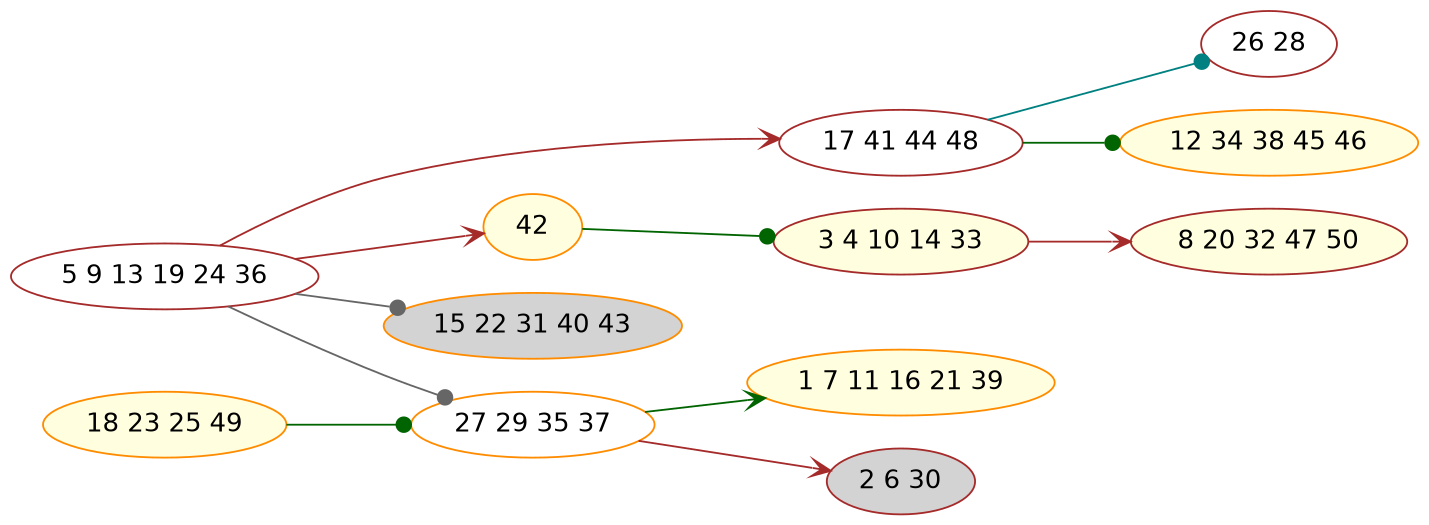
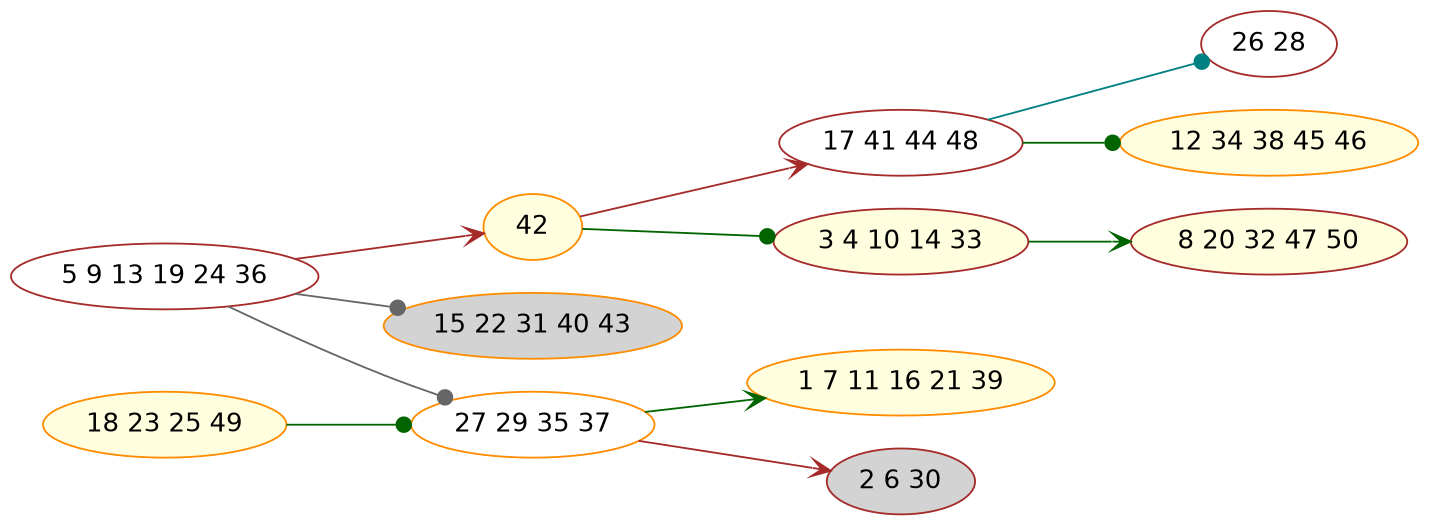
(483, 158) -> (685, 192)
(1070, 242) -> (1070, 242)
